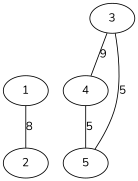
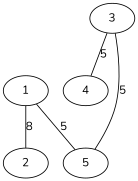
(104, 54) -> (104, 54)
(86, 127) -> (56, 127)
